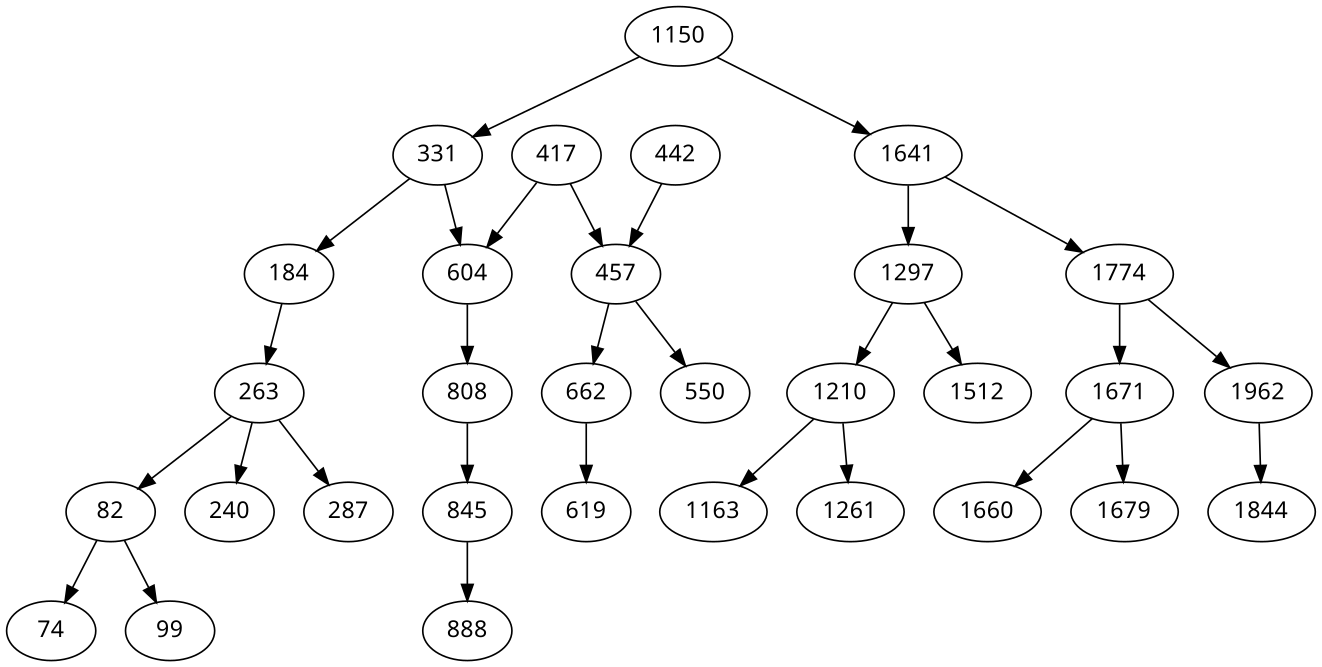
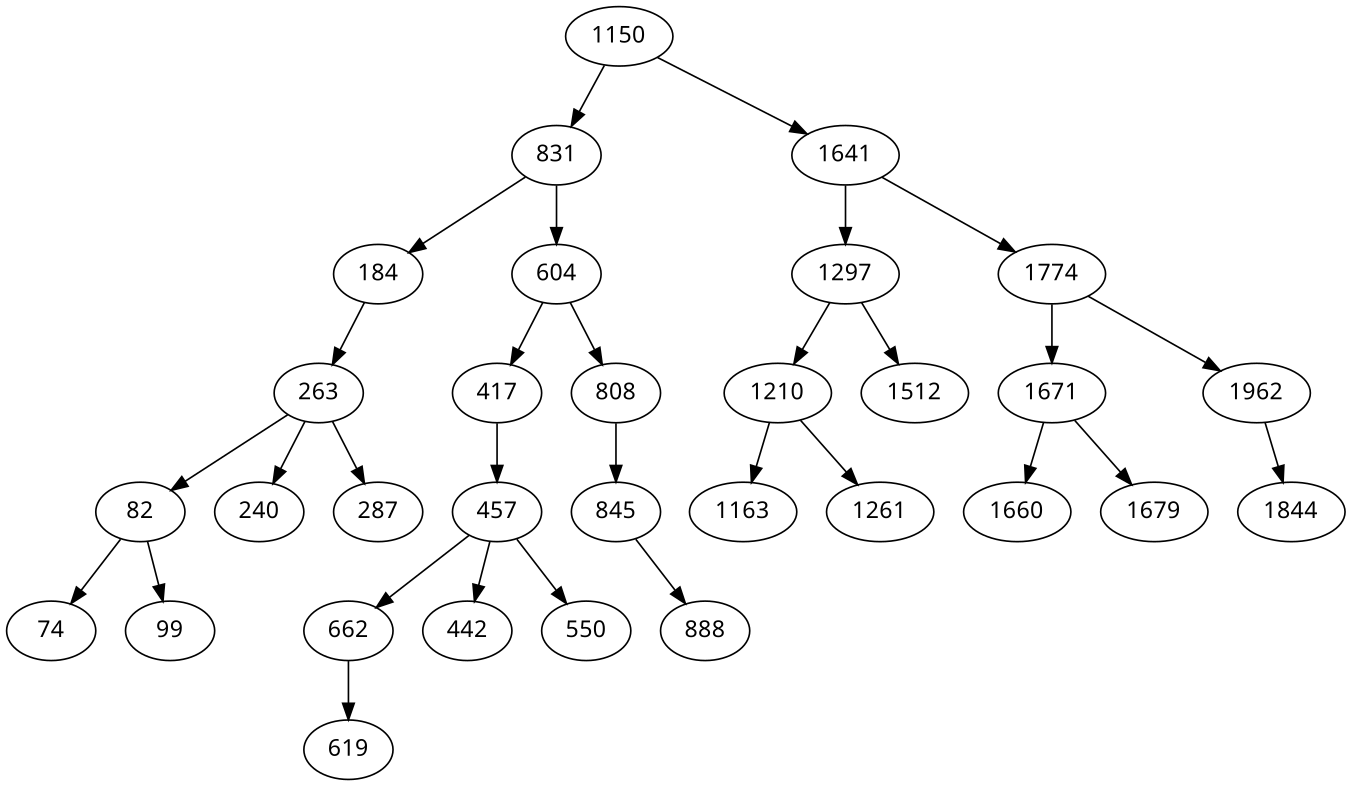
(438, 155) -> (557, 155)
(649, 207) -> (484, 563)
(517, 208) -> (531, 326)
